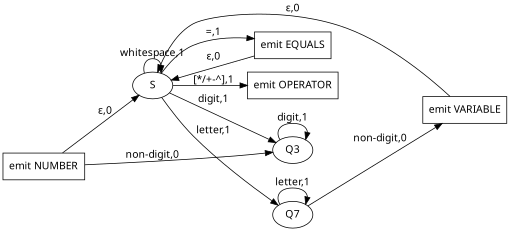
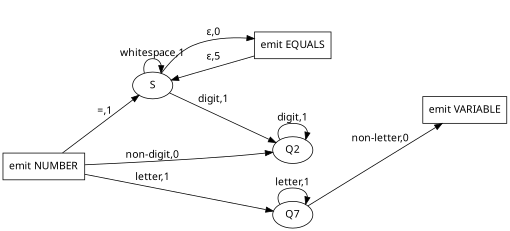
(305, 18) -> none
(214, 32) -> (214, 32)
(214, 57) -> (214, 57)
(293, 85) -> none
(105, 111) -> (105, 111)
(380, 139) -> (380, 139)
(293, 150) -> (293, 150)
(209, 151) -> (175, 192)
